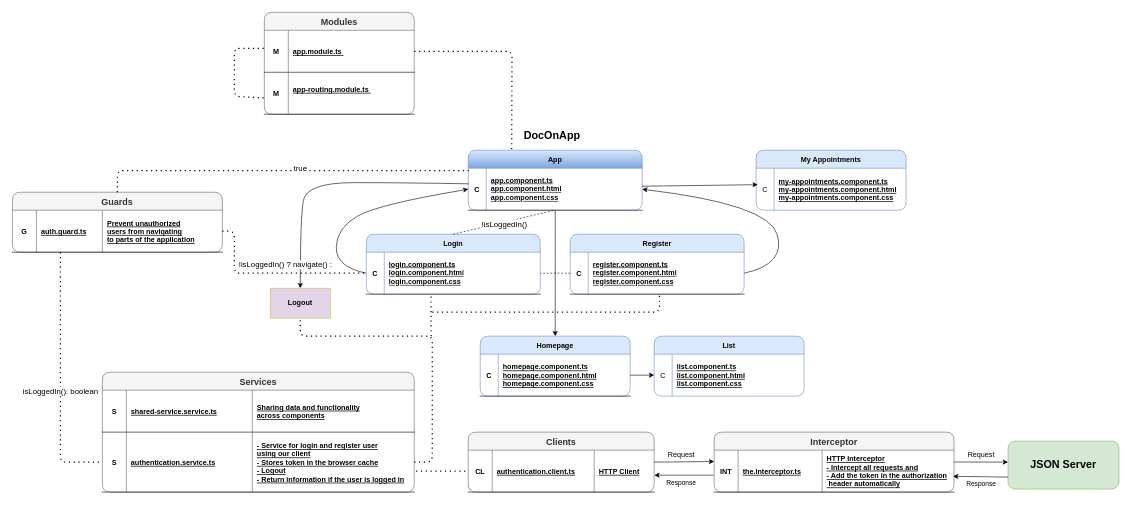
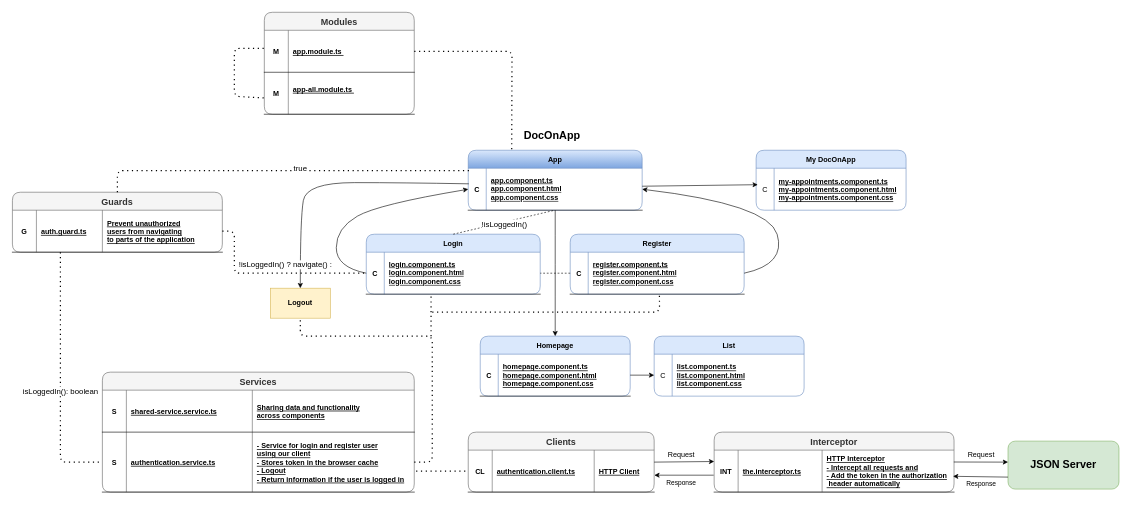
(331, 89) -> (322, 89)
(831, 160) -> (831, 160)
(300, 303) -> (300, 303)
